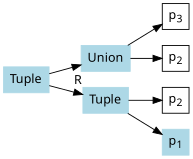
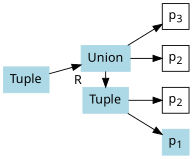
(62, 89) -> (106, 75)
